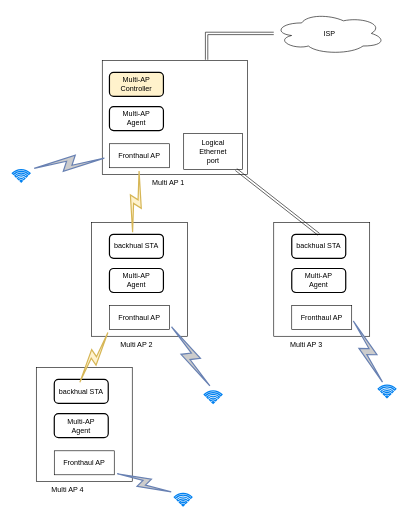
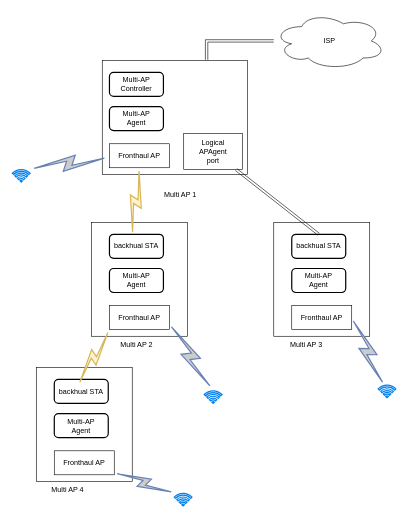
(330, 33) -> (330, 41)
(137, 84) -> (137, 84)
(213, 152) -> (213, 152)
(168, 183) -> (180, 195)
